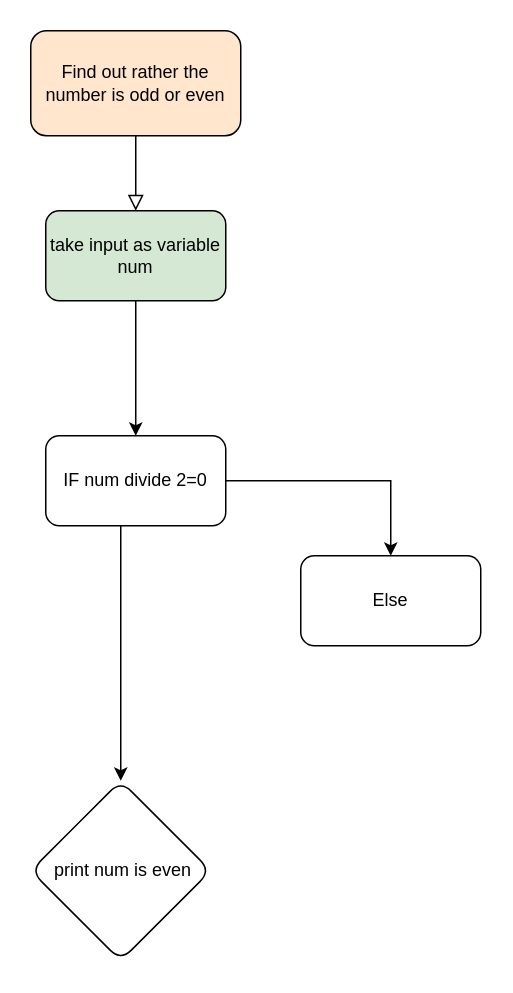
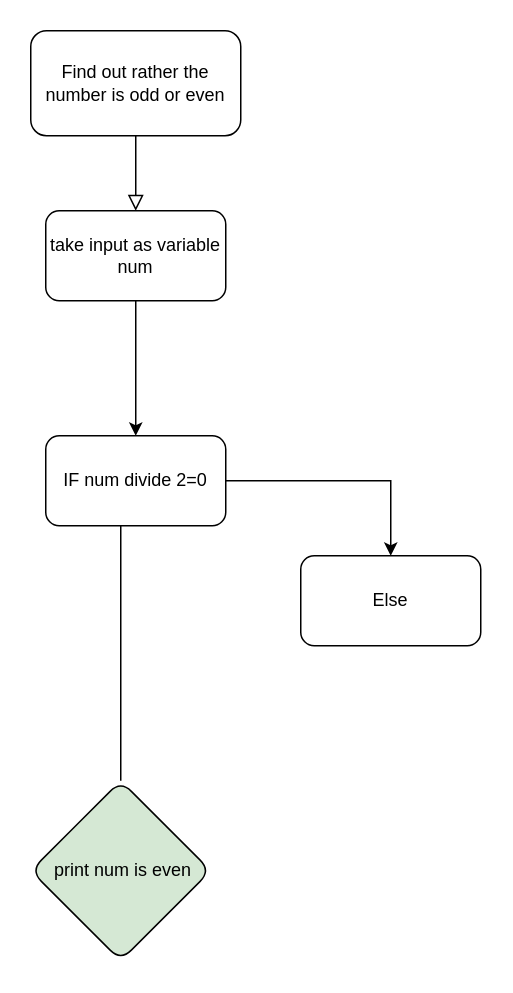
(136, 83) -> (136, 83)
(136, 256) -> (136, 256)
(121, 769) -> (121, 773)
(121, 871) -> (121, 871)
